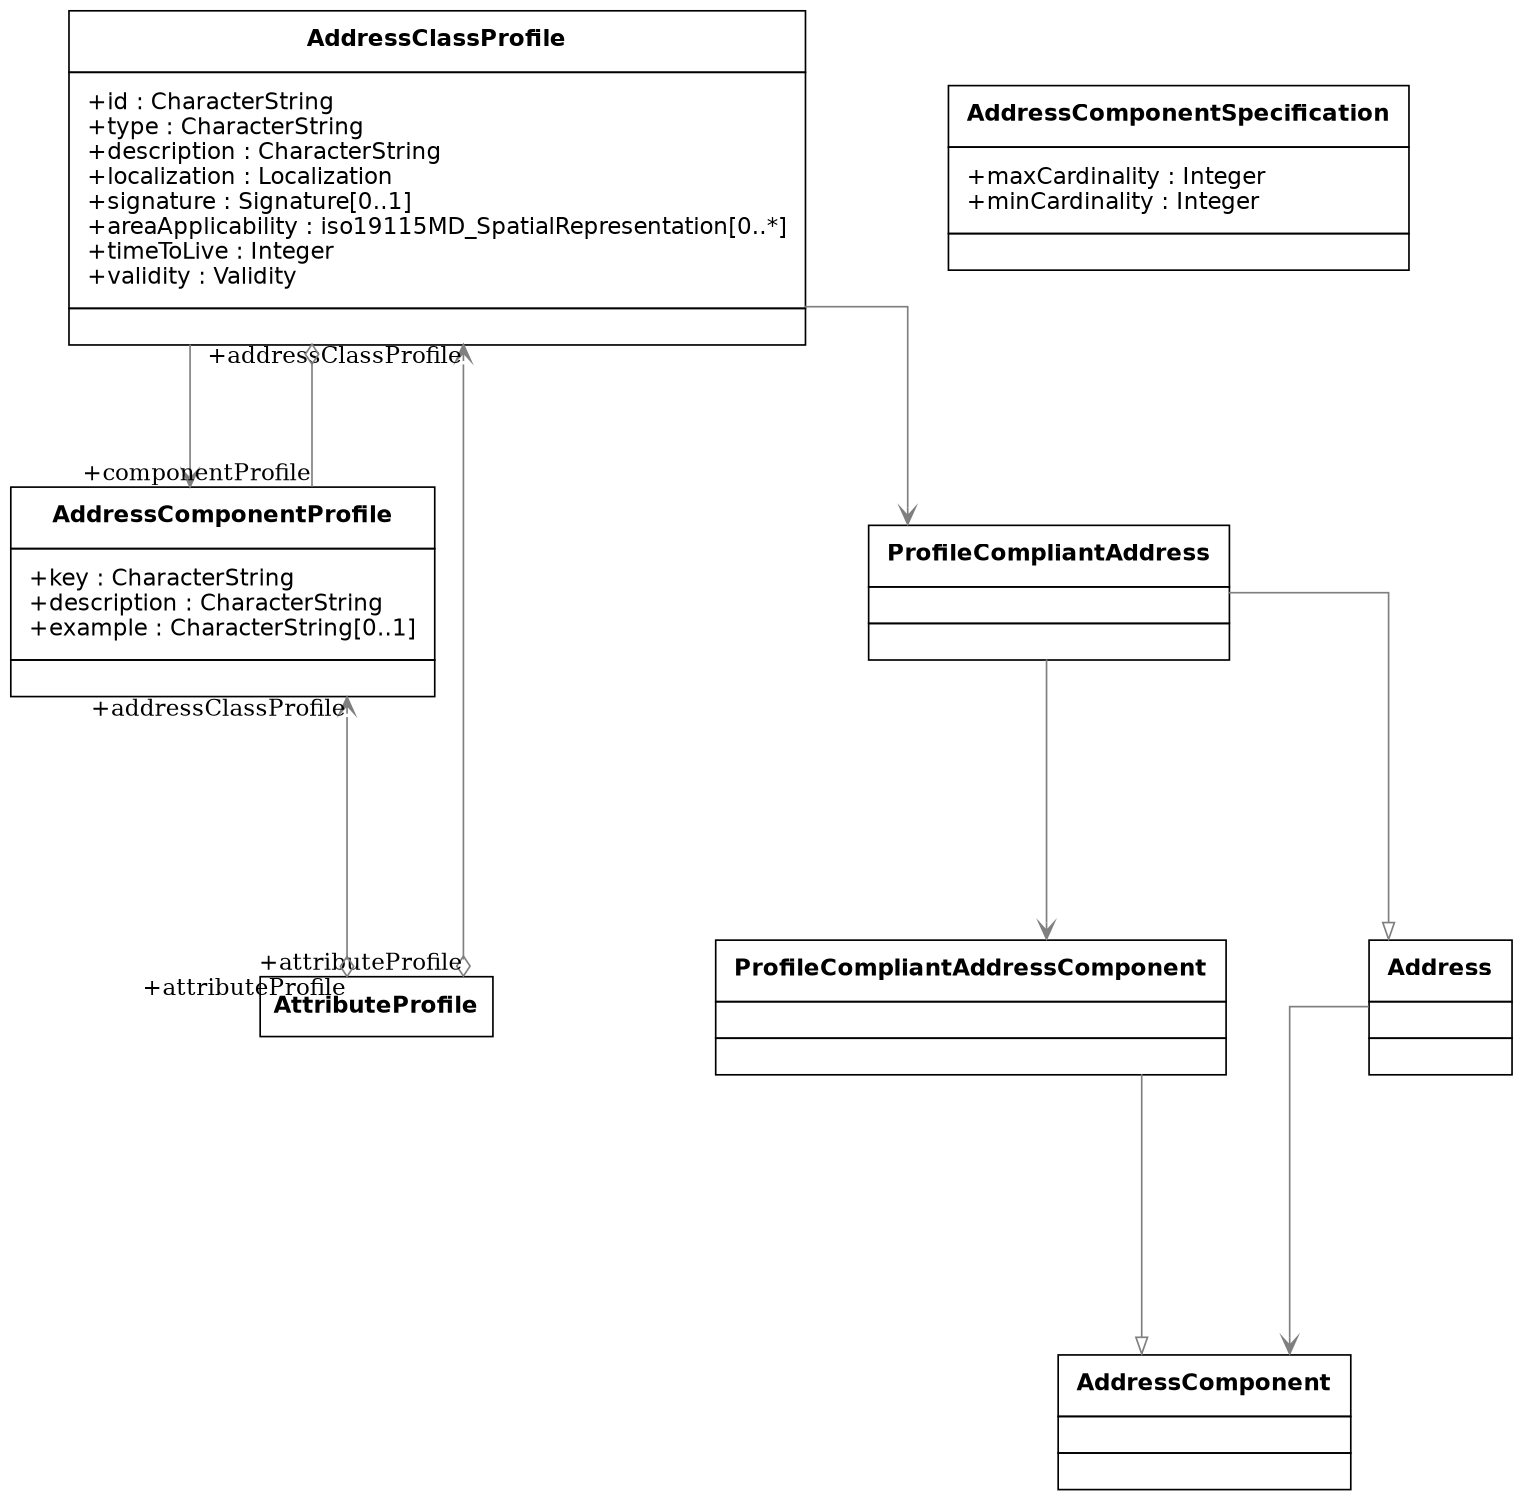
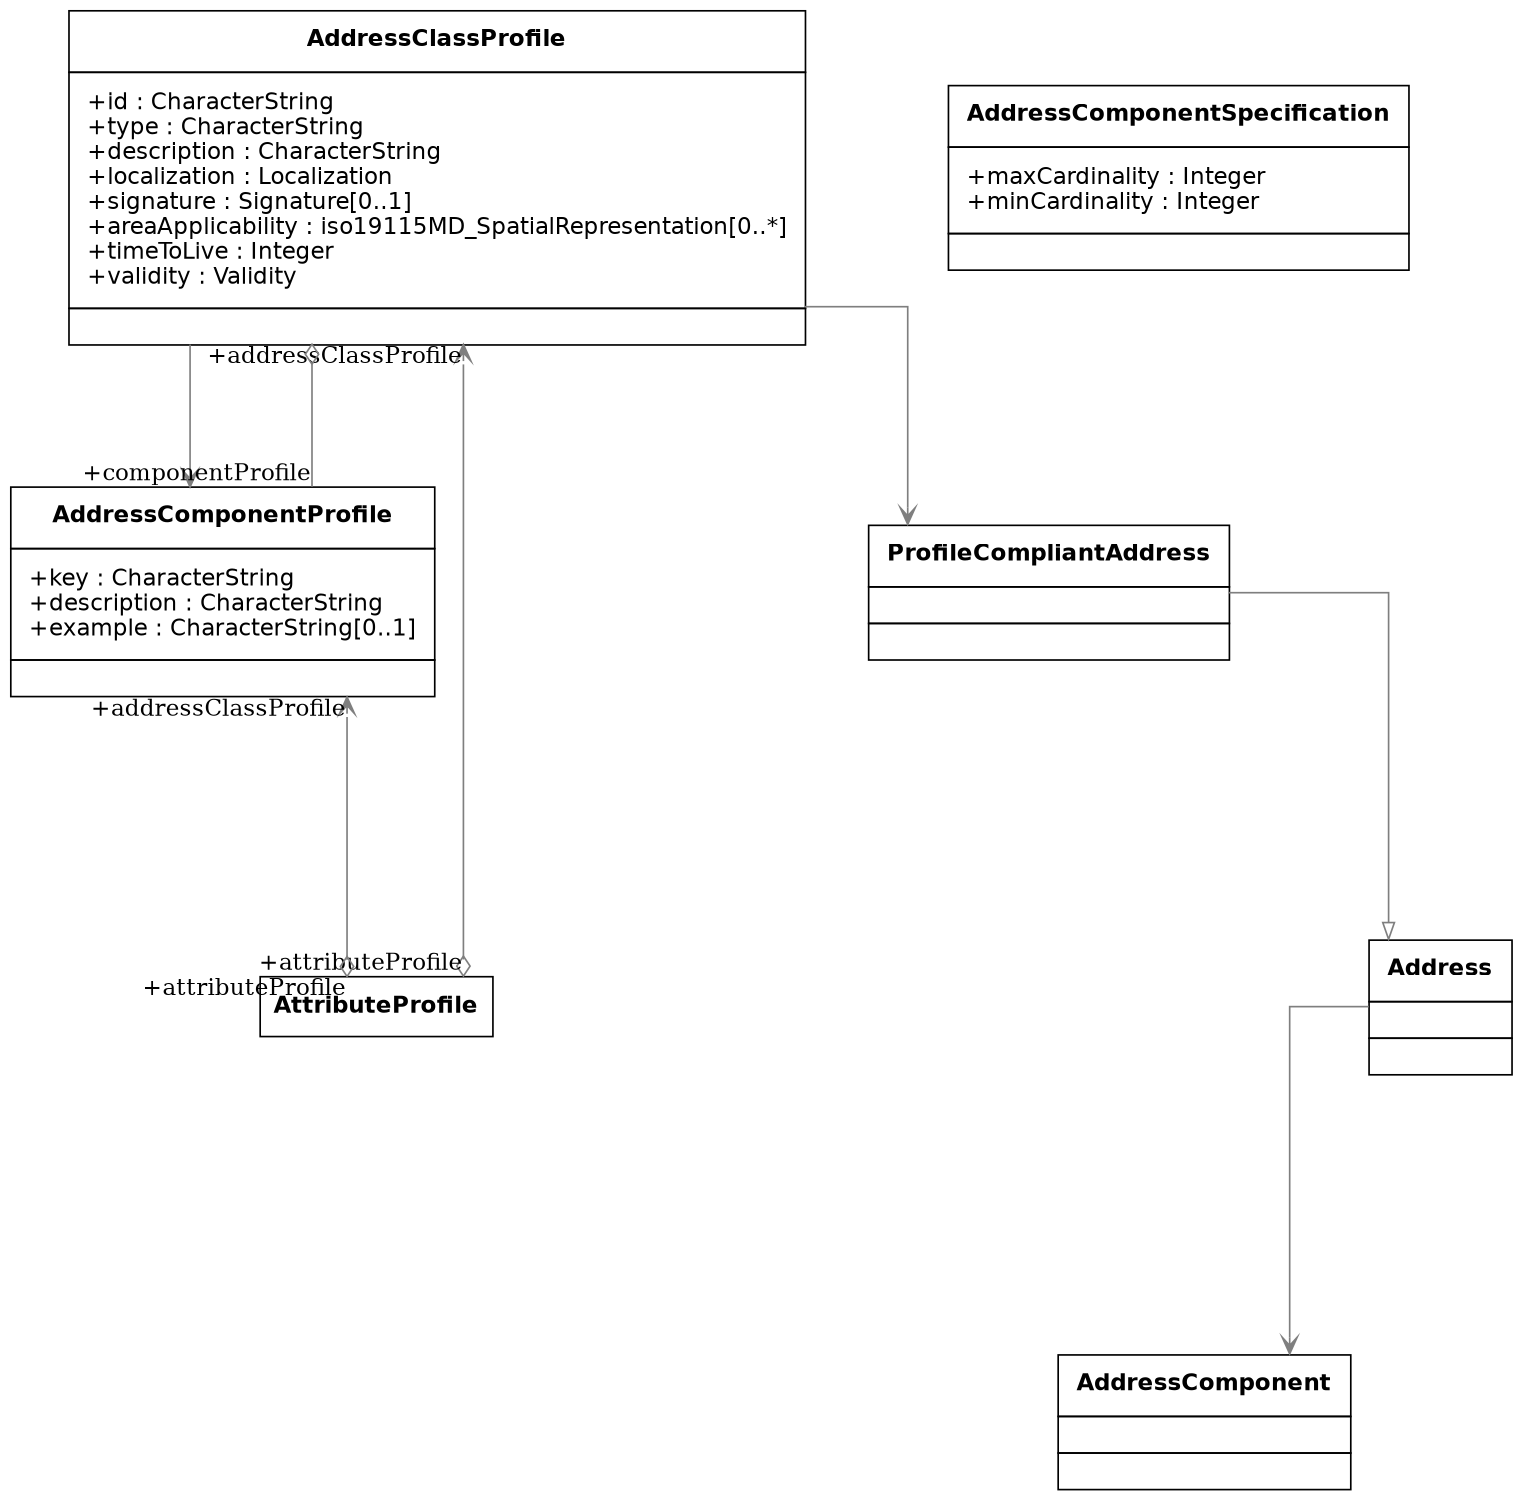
(970, 1007) -> none
